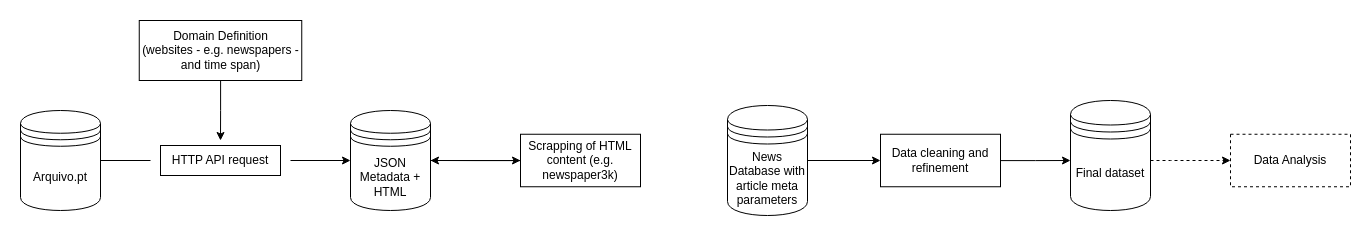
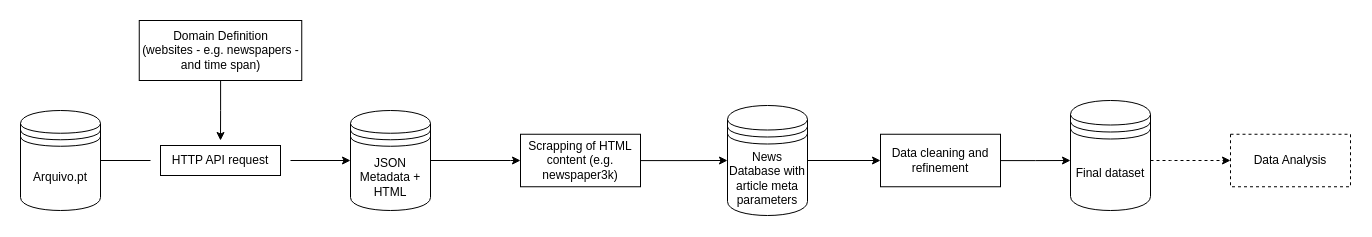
(520, 161) -> (681, 161)
